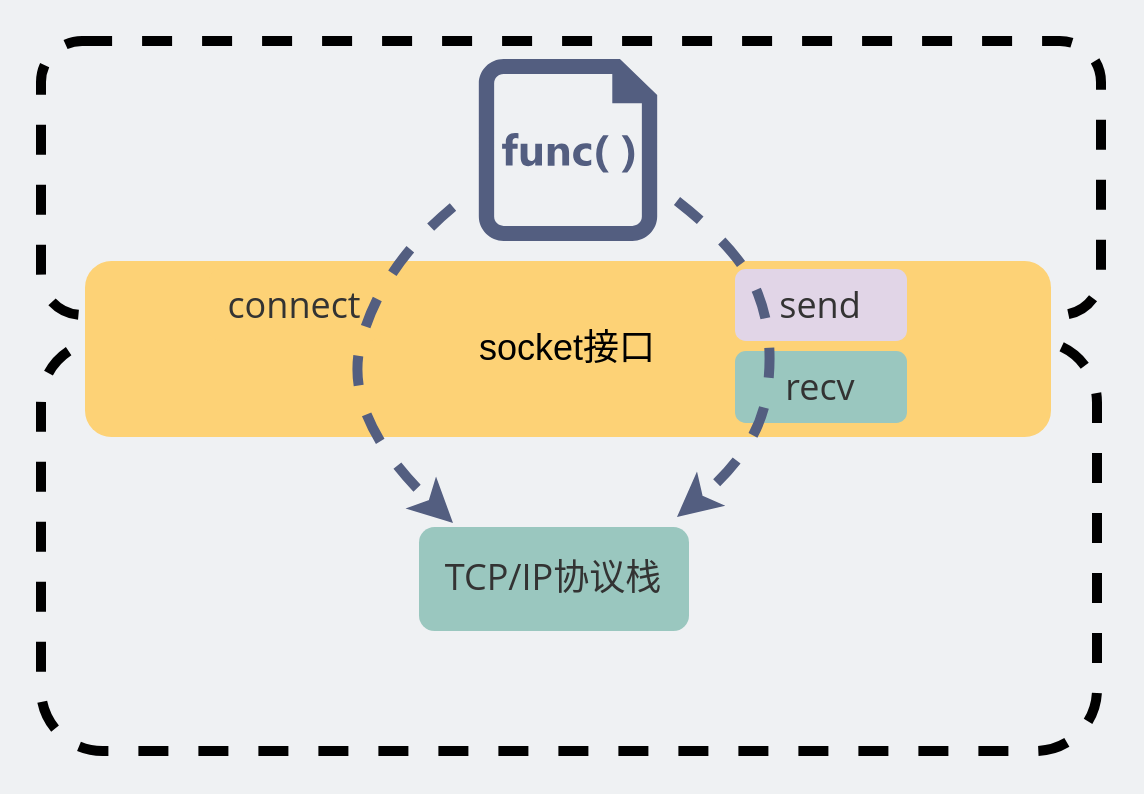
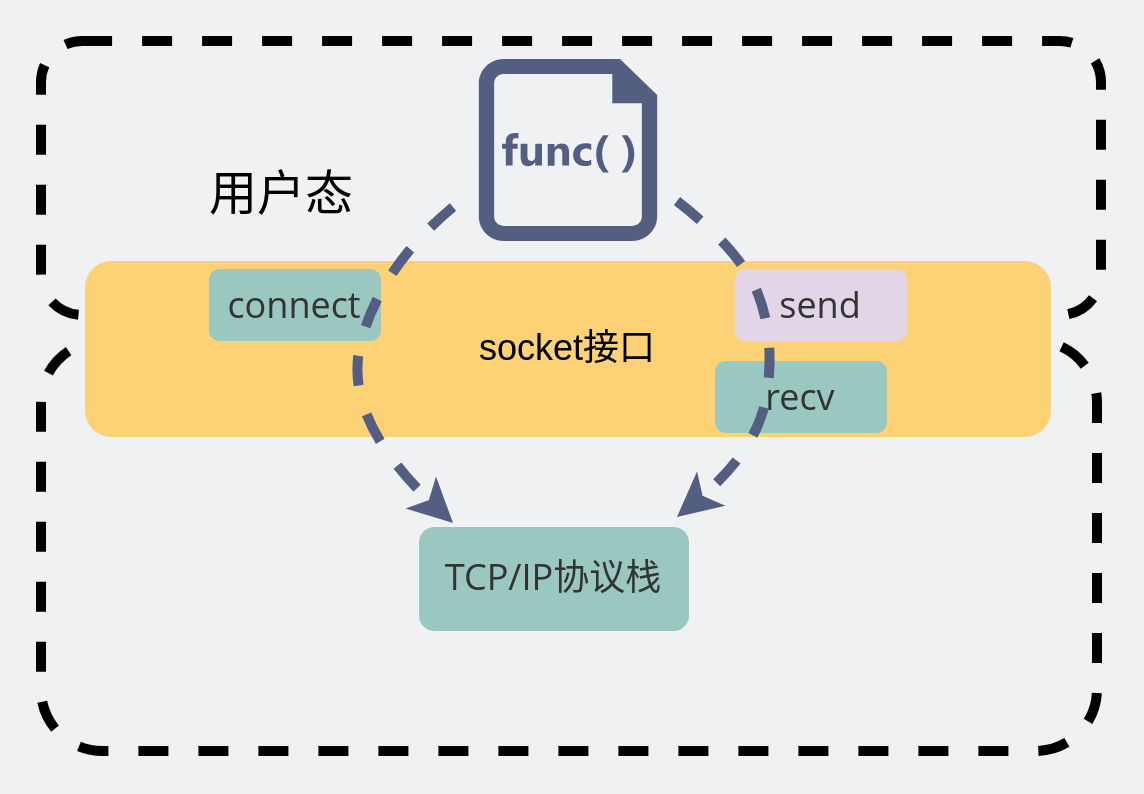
none -> (282, 195)
(295, 305) -> (295, 305)
(821, 387) -> (801, 397)
